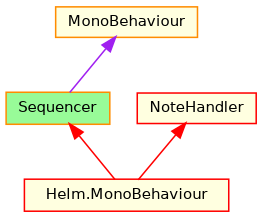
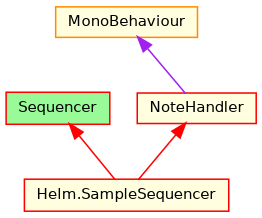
(88, 71) -> (167, 71)
(58, 108) -> (58, 108)
(127, 195) -> (127, 195)
